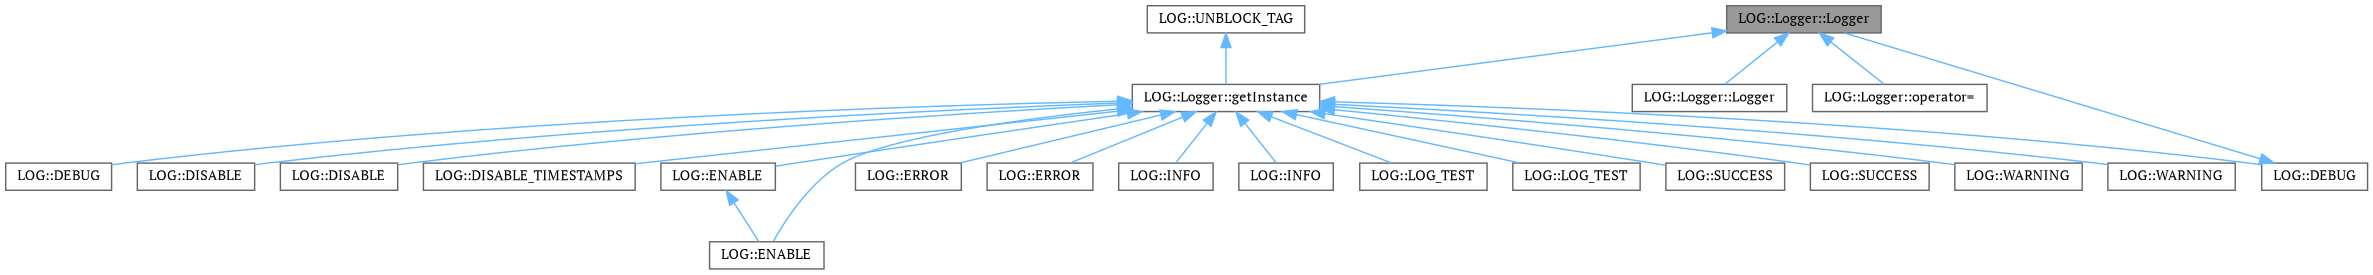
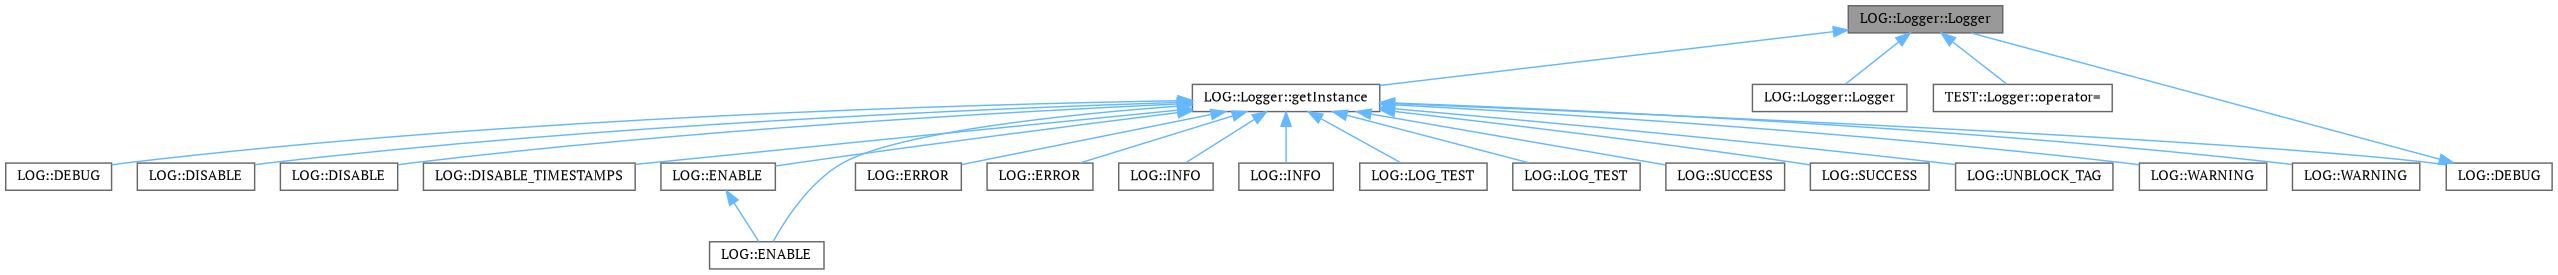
(1226, 66) -> (1675, 135)
(1900, 98) -> (2023, 98)
